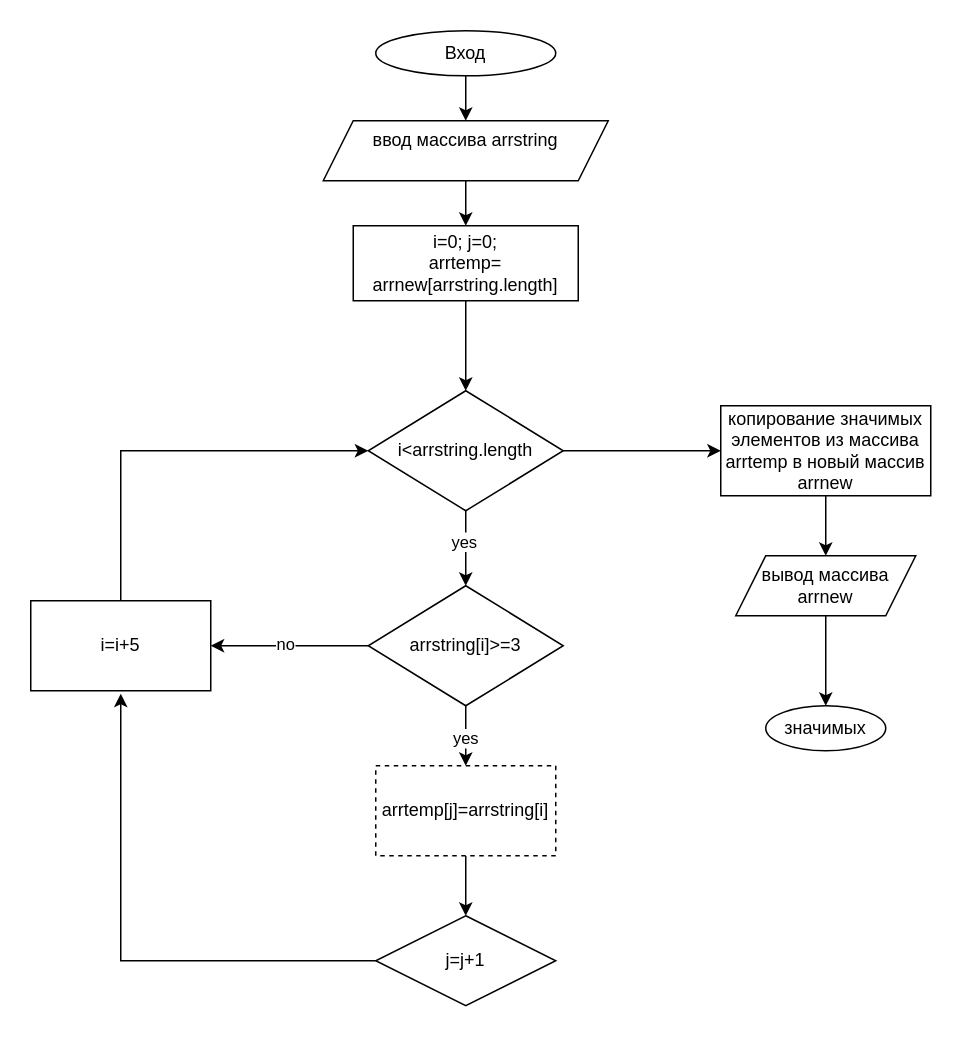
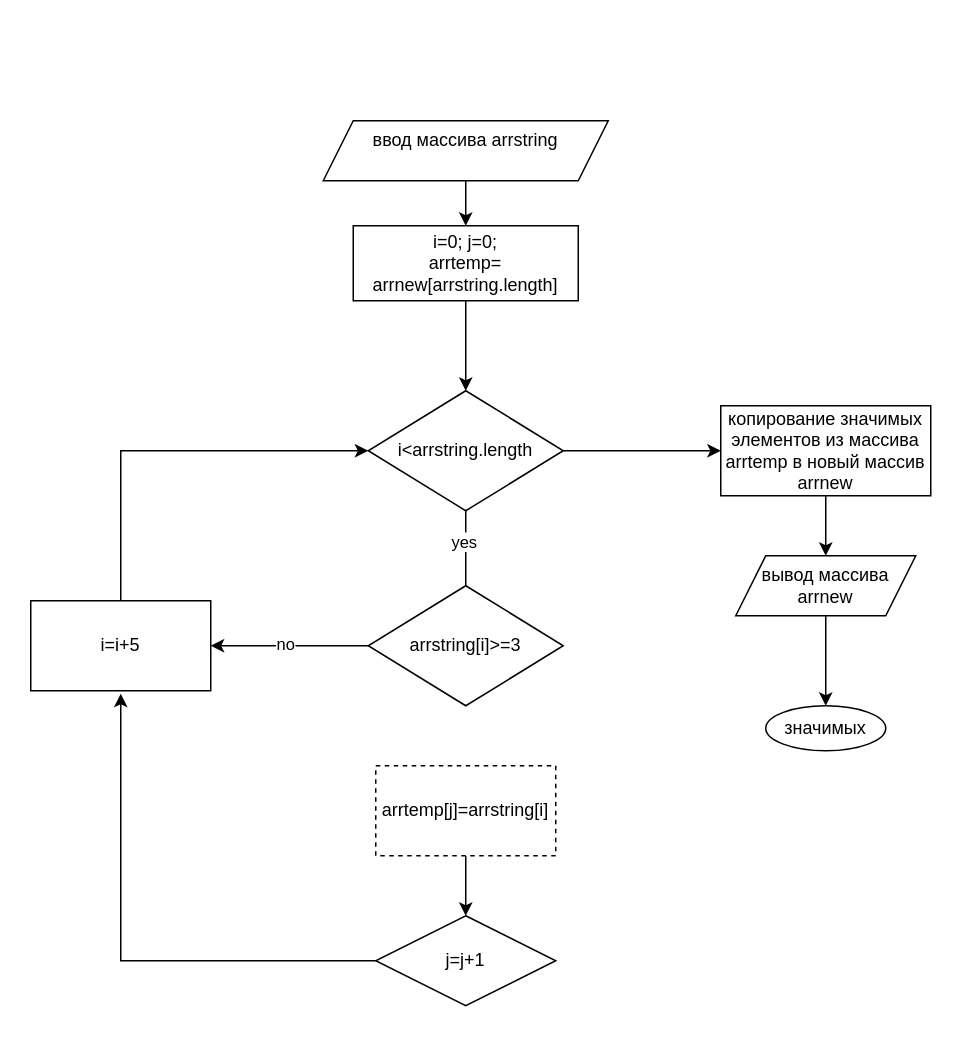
(466, 53) -> none
(466, 104) -> none
(466, 574) -> (466, 578)
(466, 730) -> none
